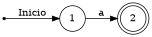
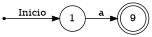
(133, 19) -> (133, 19)
